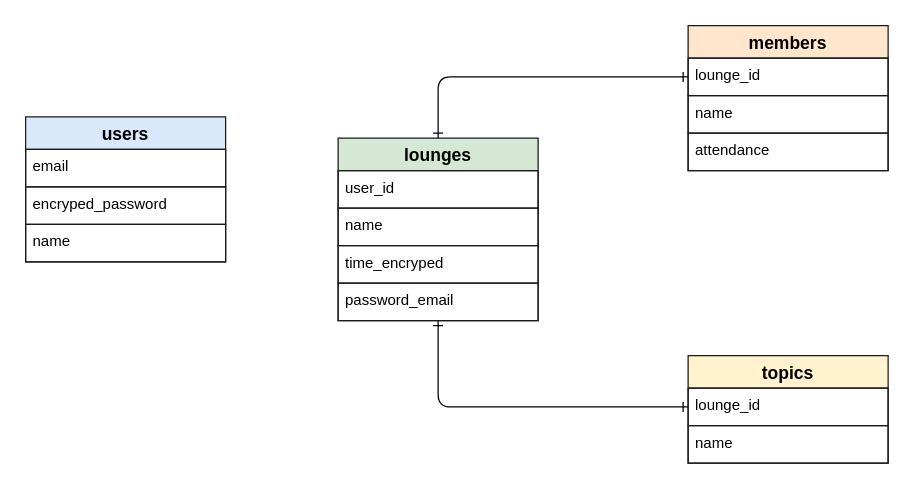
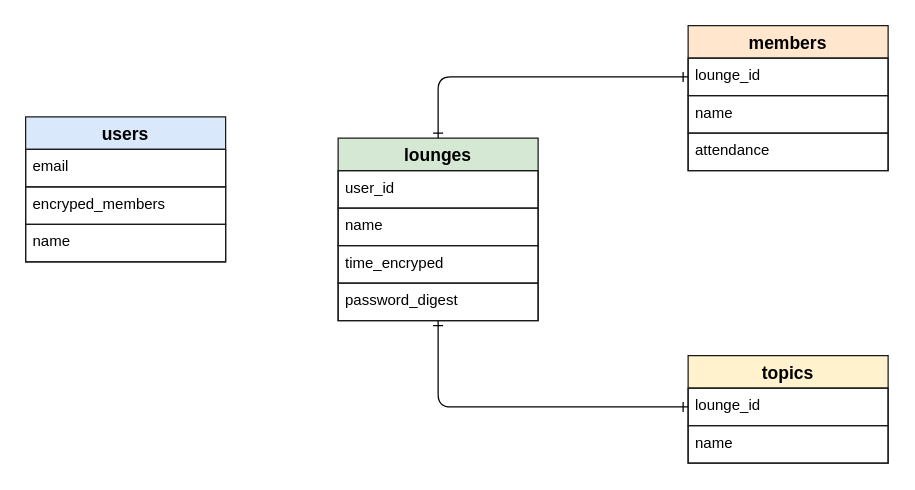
(104, 204) -> (100, 204)
(400, 300) -> (406, 300)
